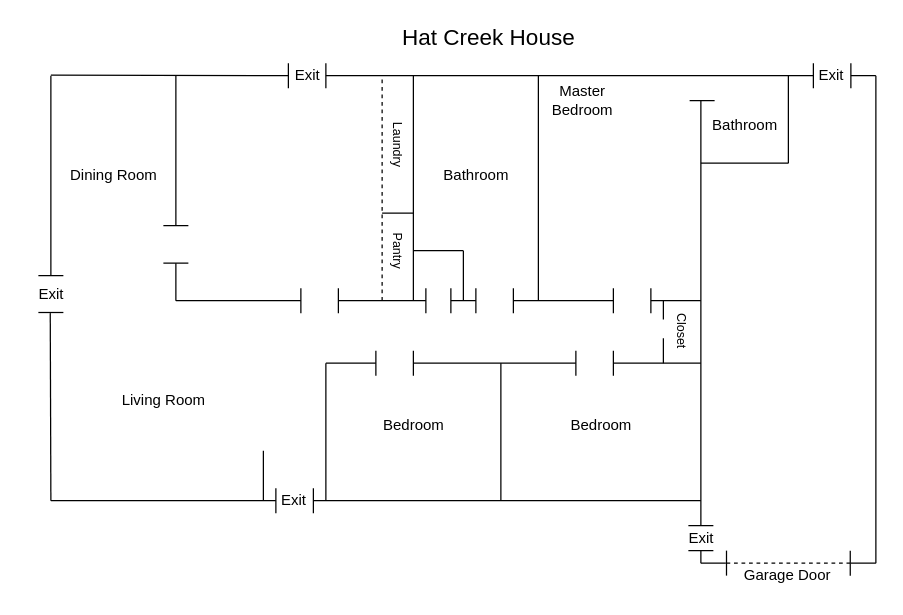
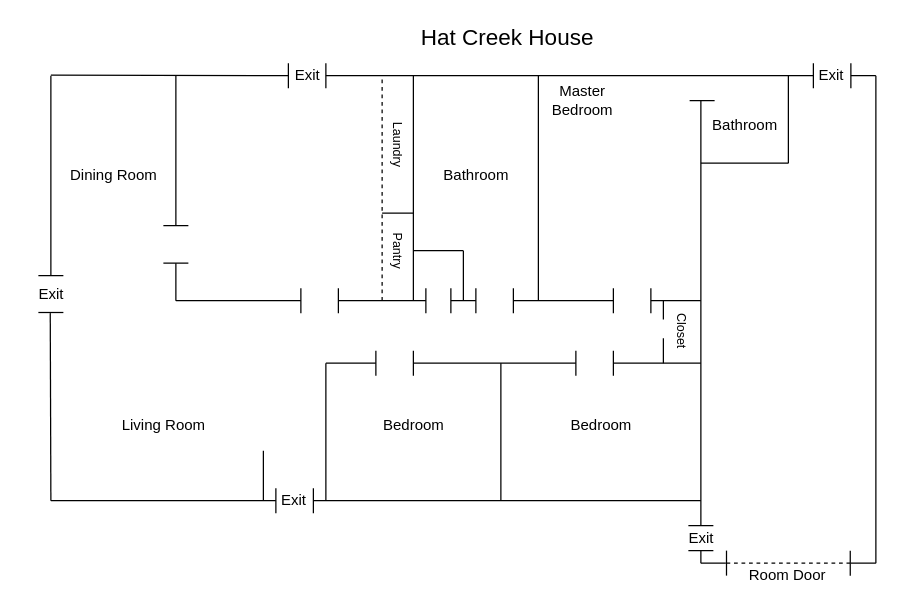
(488, 38) -> (507, 38)
(163, 401) -> (163, 426)
(788, 576) -> (788, 576)
